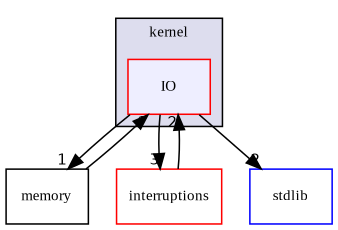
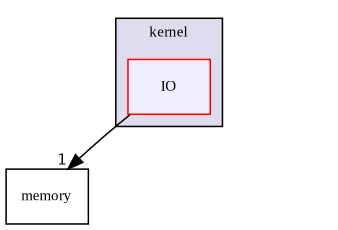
(112, 148) -> none
(169, 197) -> none
(291, 197) -> none
